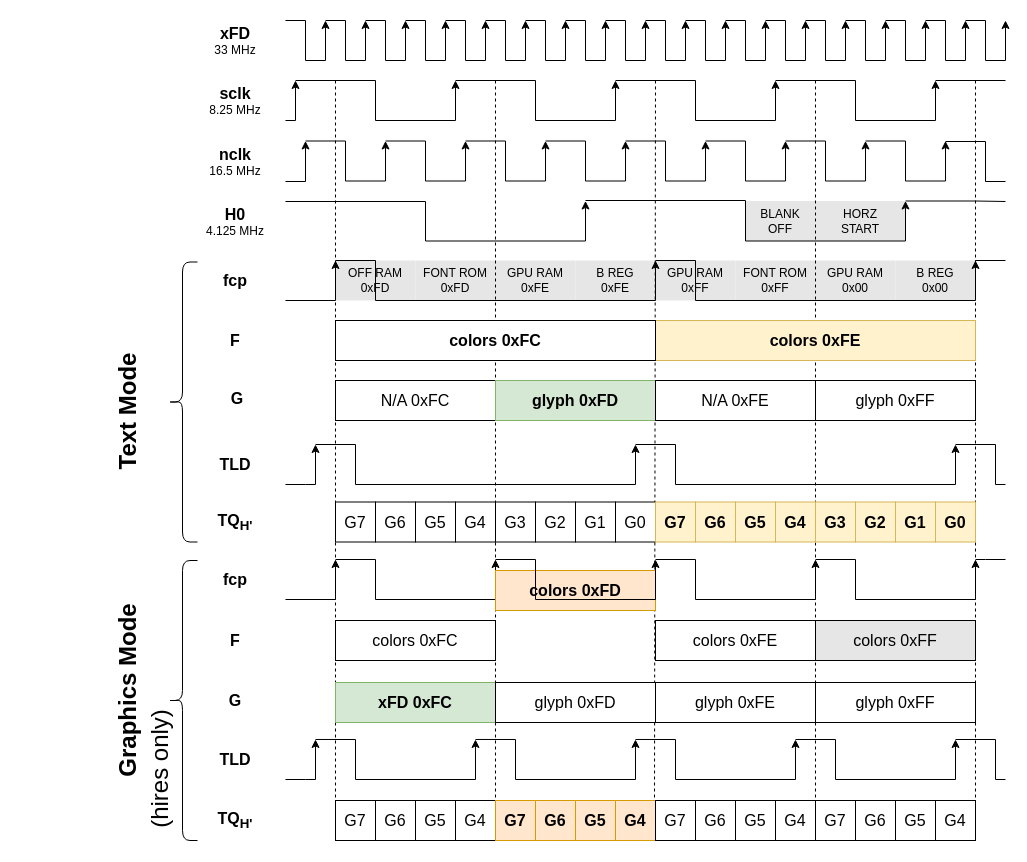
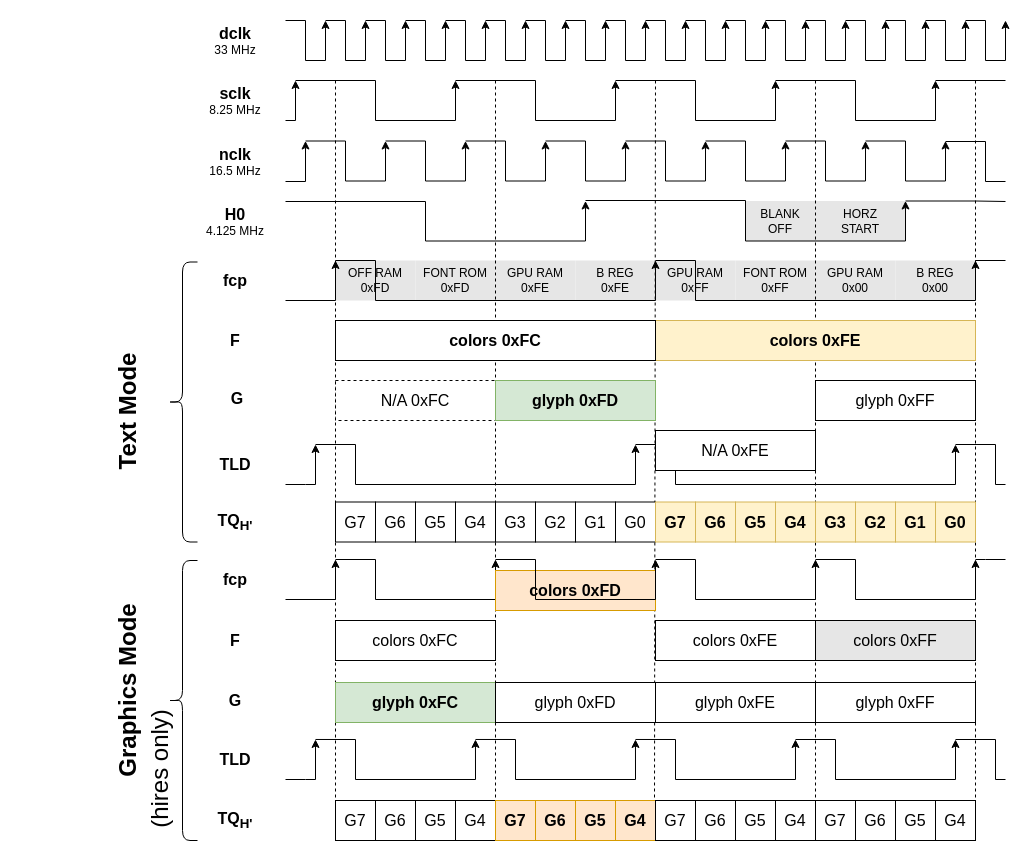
(236, 41) -> (236, 41)
(416, 401) -> (416, 401)
(736, 401) -> (736, 451)
(416, 703) -> (416, 703)
